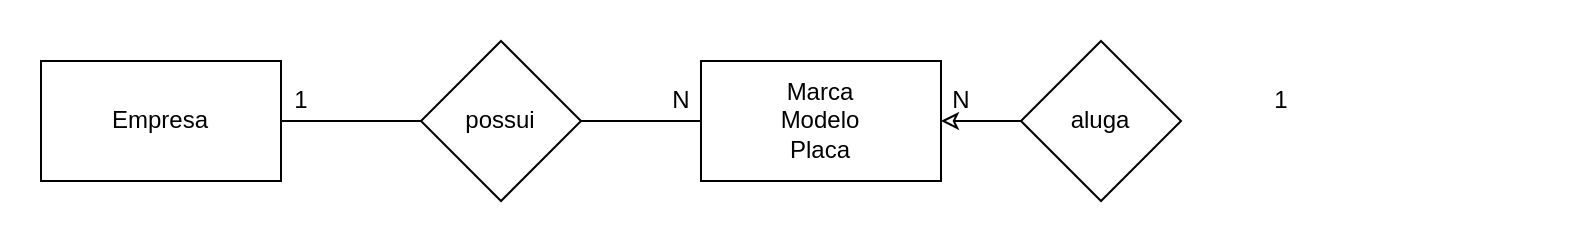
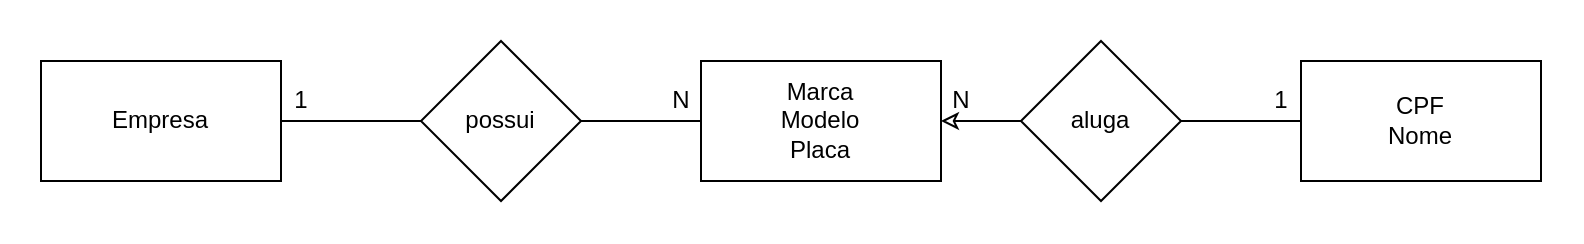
none -> (1241, 121)
none -> (1421, 121)
